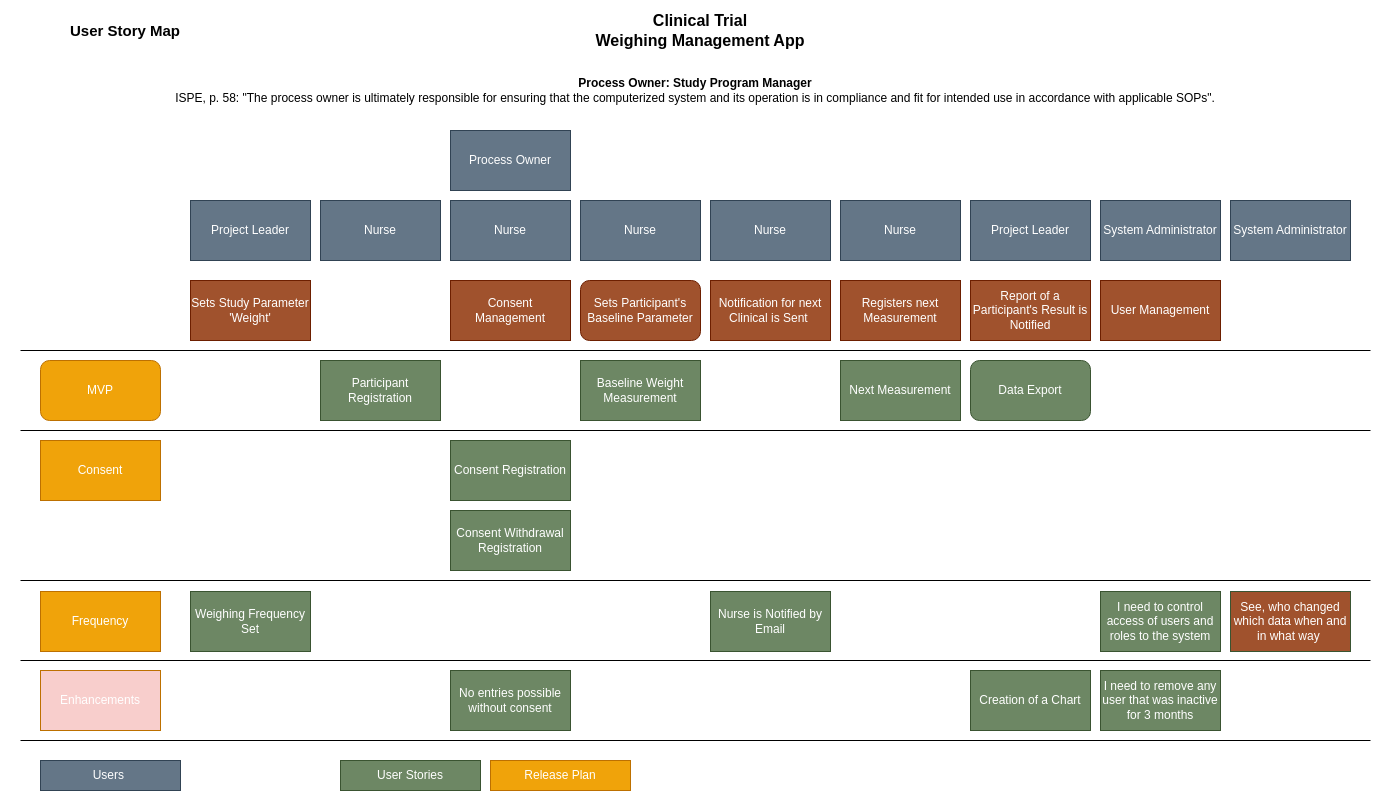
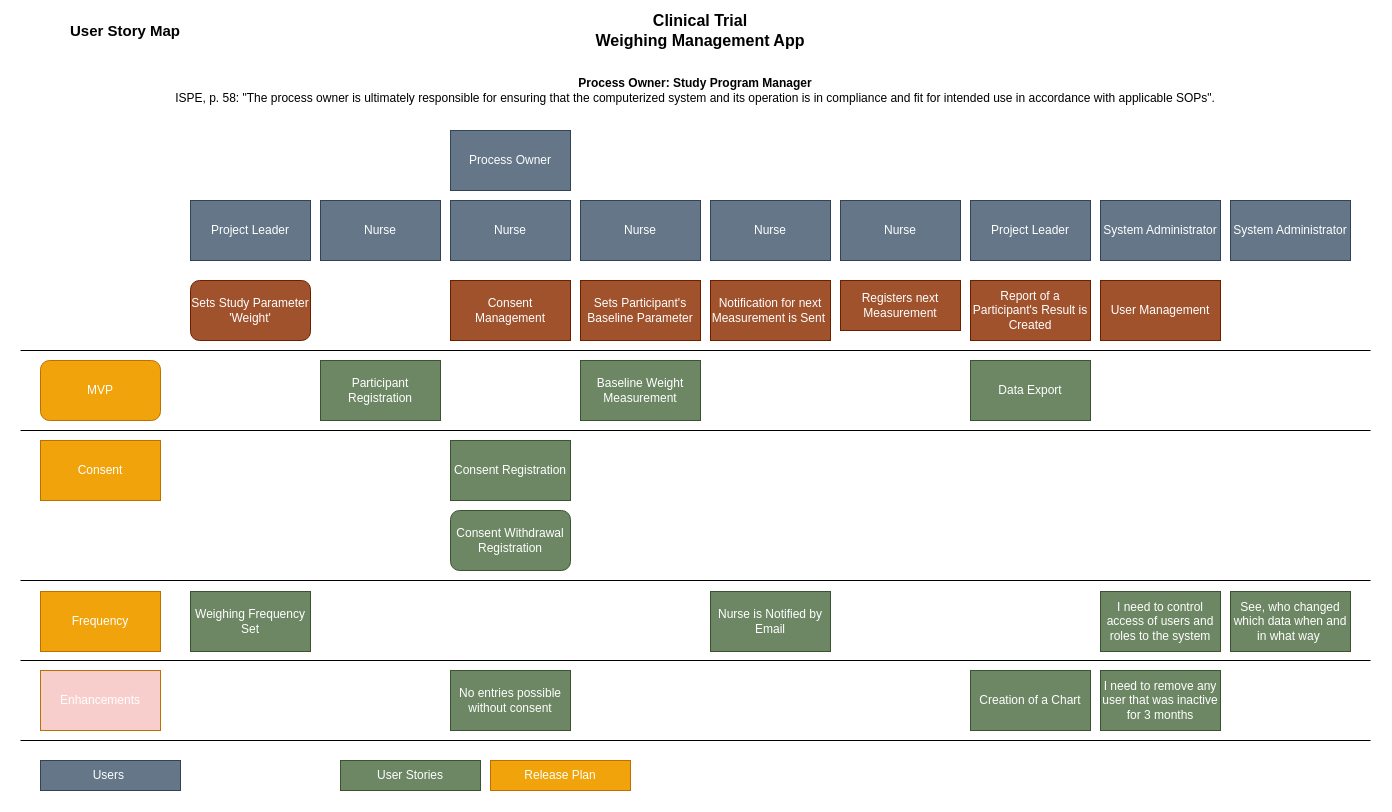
(251, 311) -> (251, 311)
(641, 311) -> (641, 311)
(771, 311) -> (771, 311)
(901, 311) -> (901, 306)
(1031, 311) -> (1031, 311)
(901, 391) -> none
(1031, 391) -> (1031, 391)
(511, 541) -> (511, 541)
(1291, 622) -> (1291, 622)
